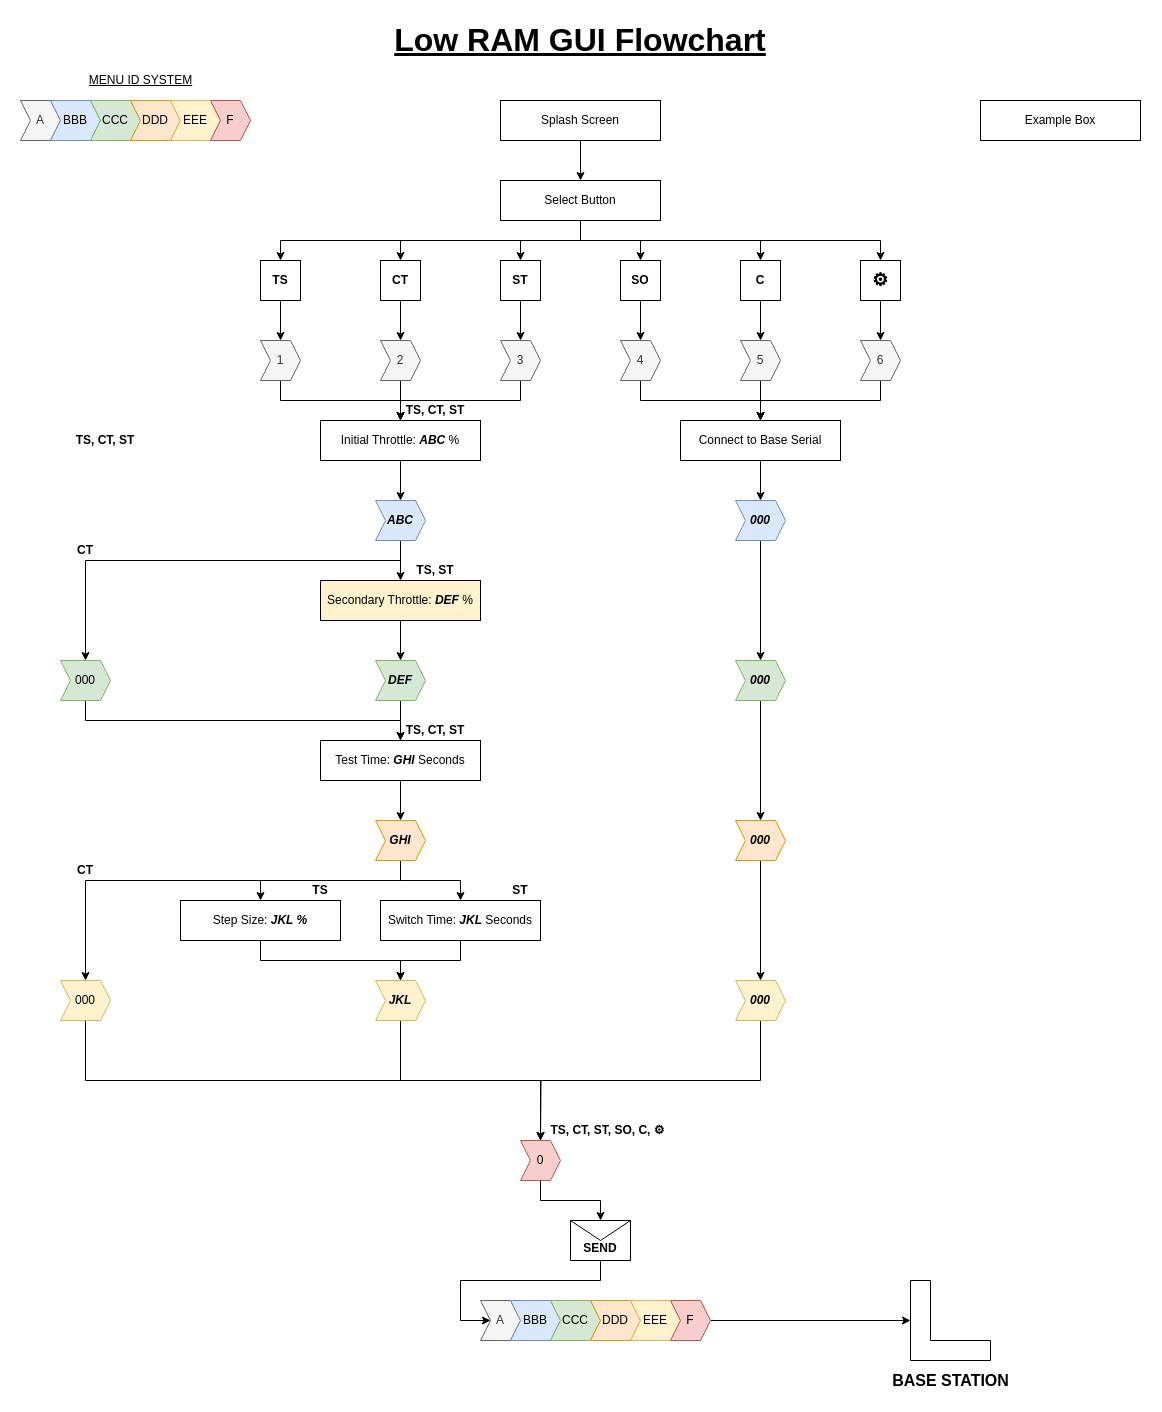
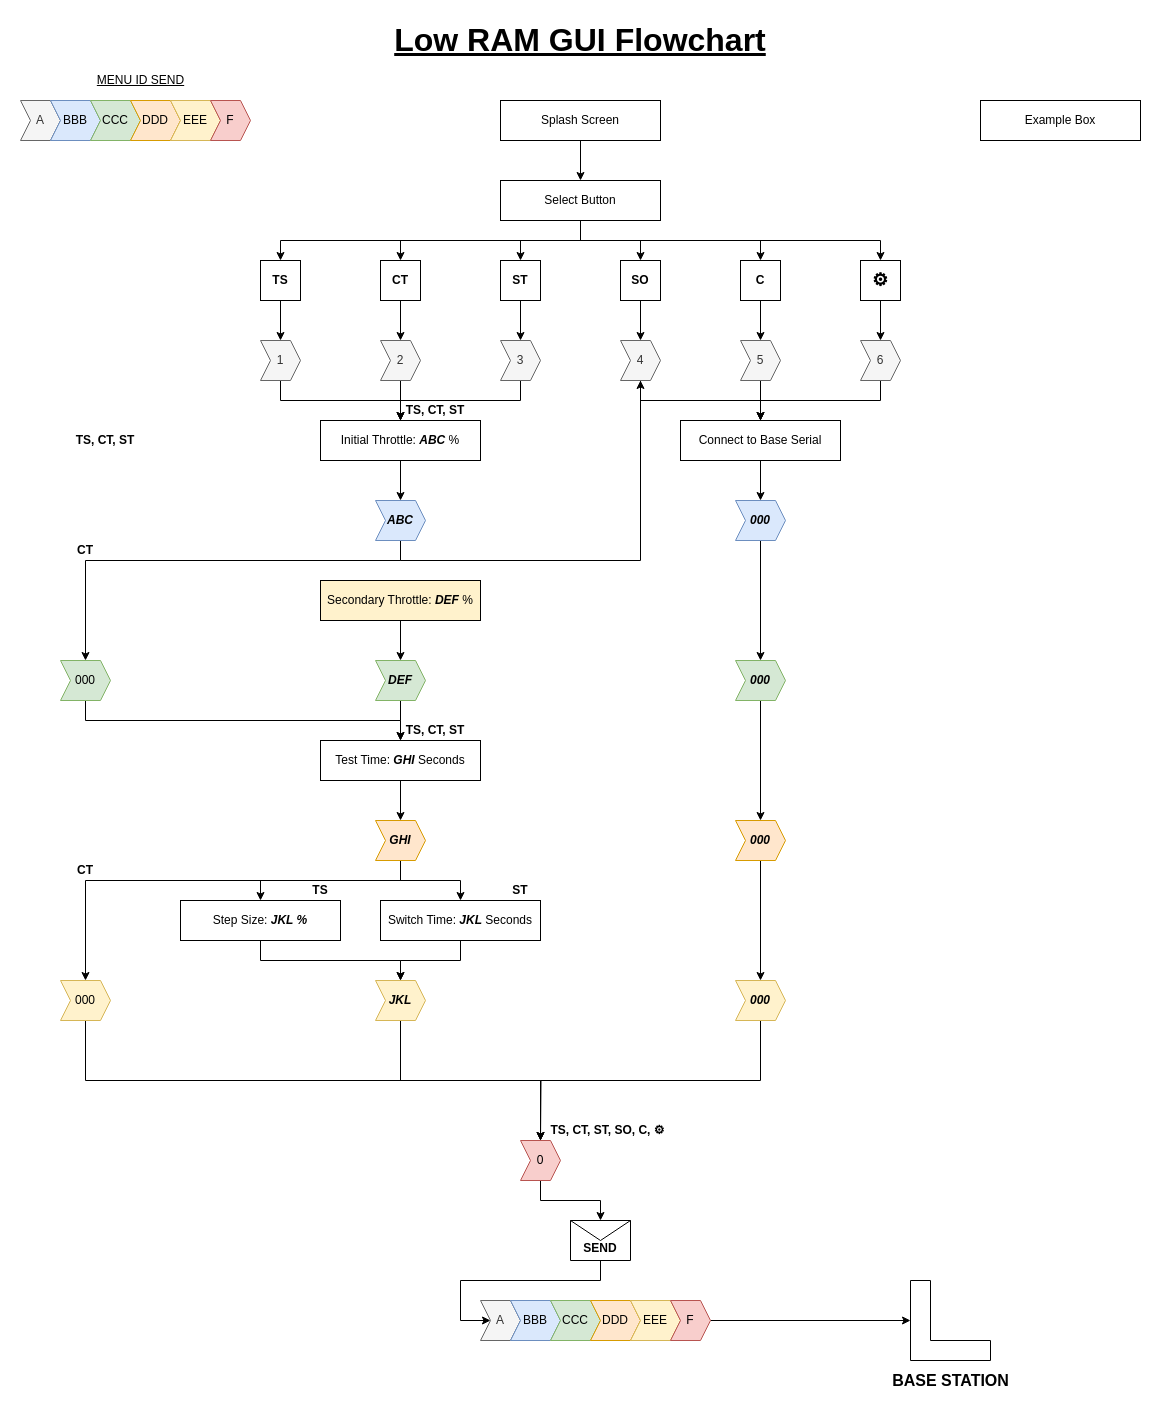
(141, 81) -> (141, 81)
(401, 568) -> (600, 561)
(436, 571) -> none
